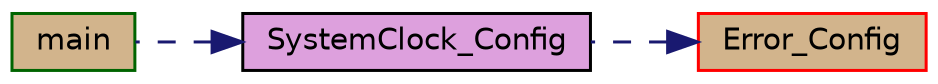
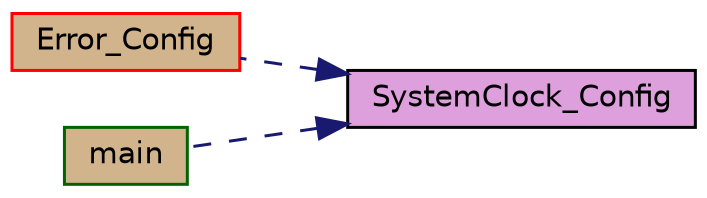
(629, 42) -> (279, 64)
